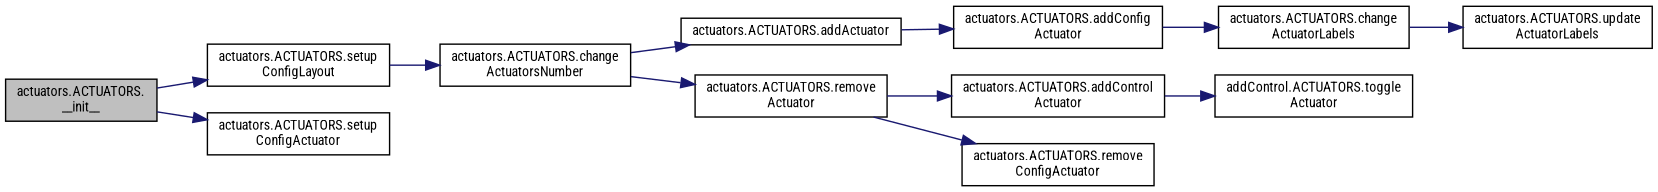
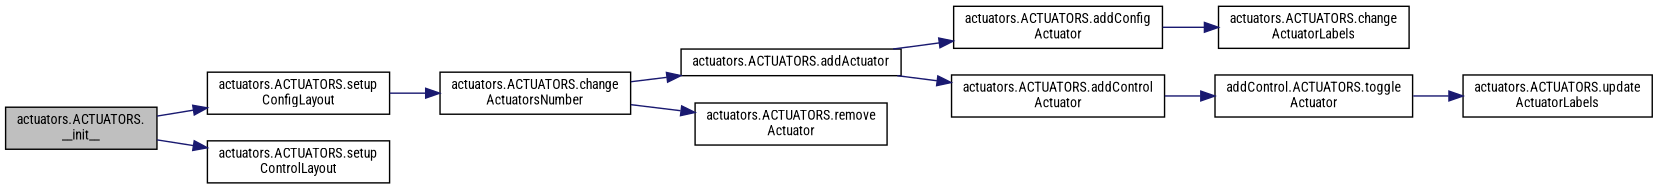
(1429, 27) -> (1431, 96)
(912, 96) -> (917, 78)
(298, 134) -> (298, 162)
(1058, 165) -> none
